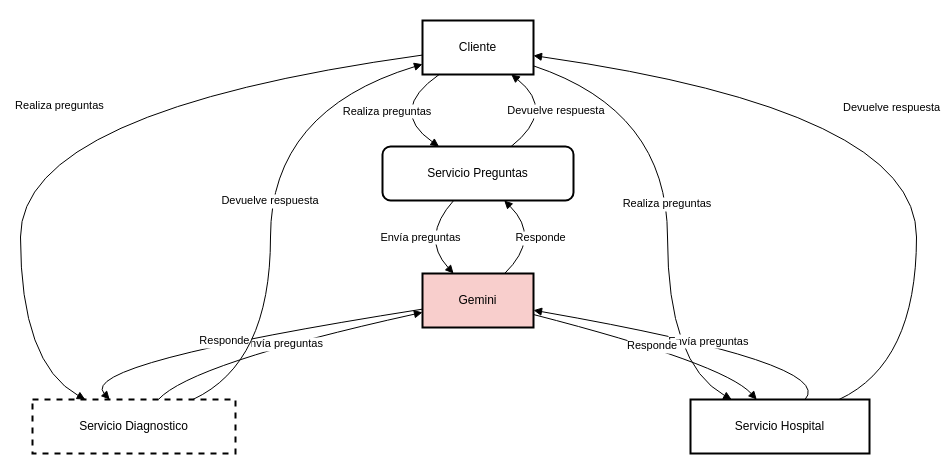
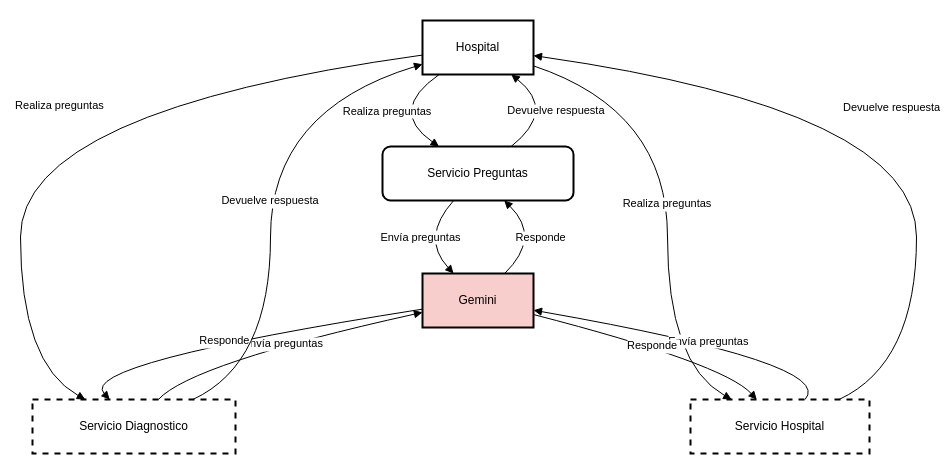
(478, 48) -> (478, 48)
(780, 427) -> (780, 427)
